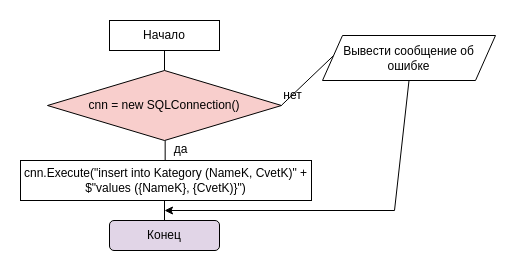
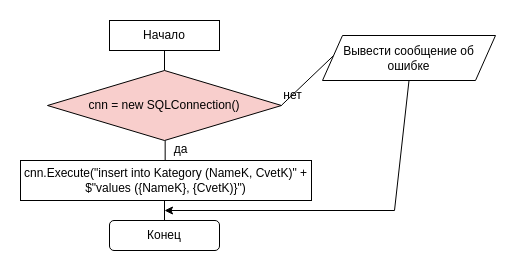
(165, 236) -> (165, 236)
